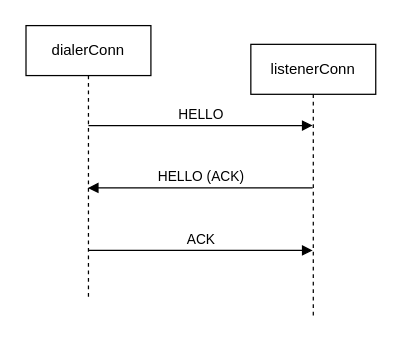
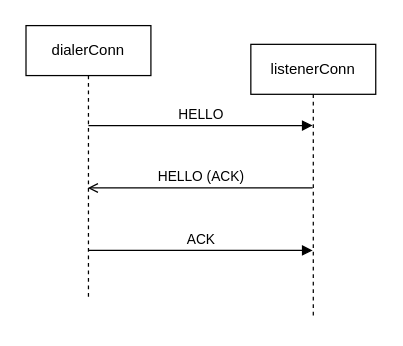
(99, 188) -> (96, 188)
